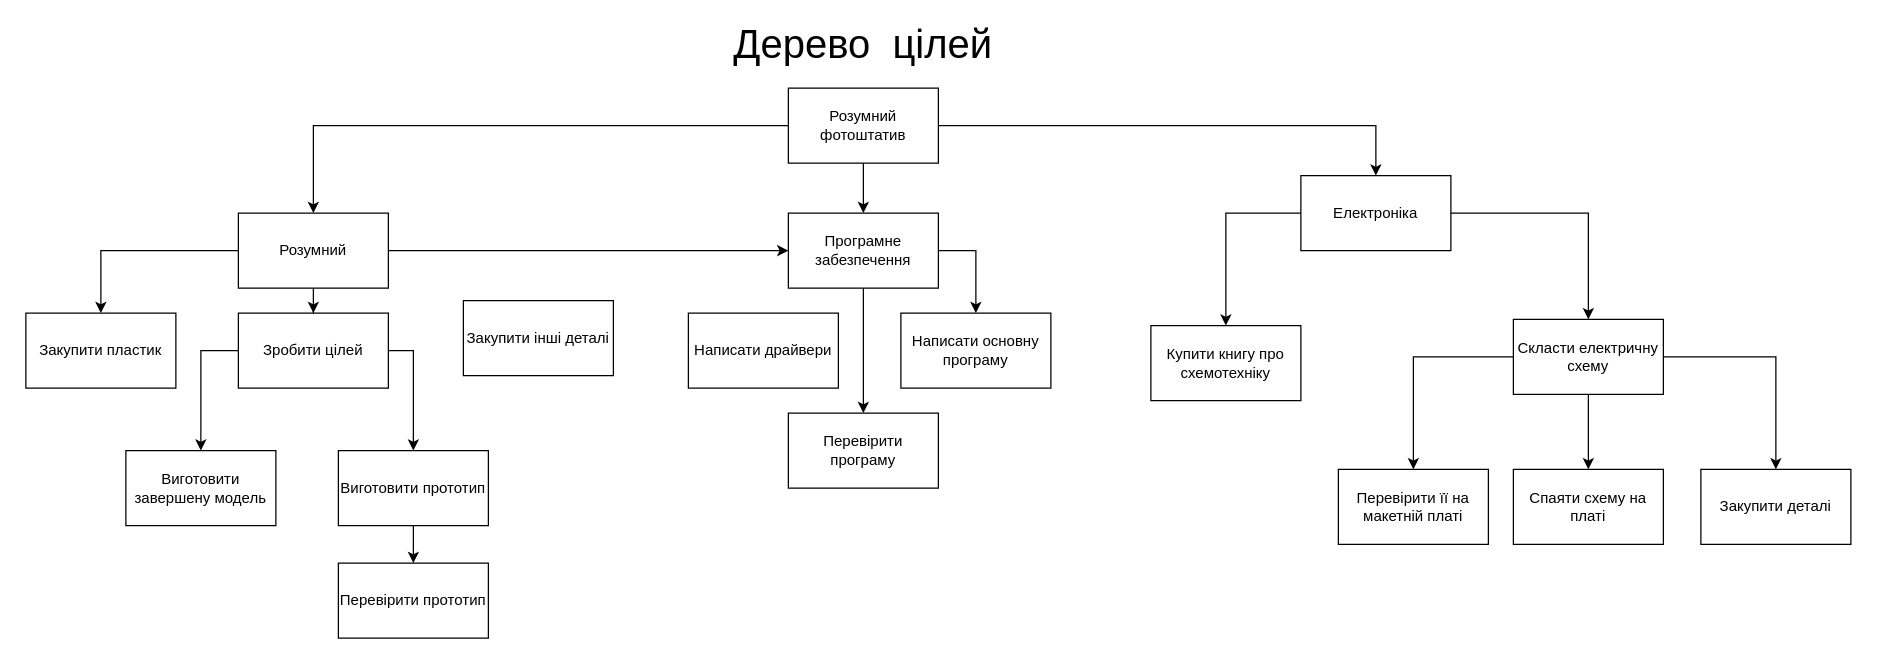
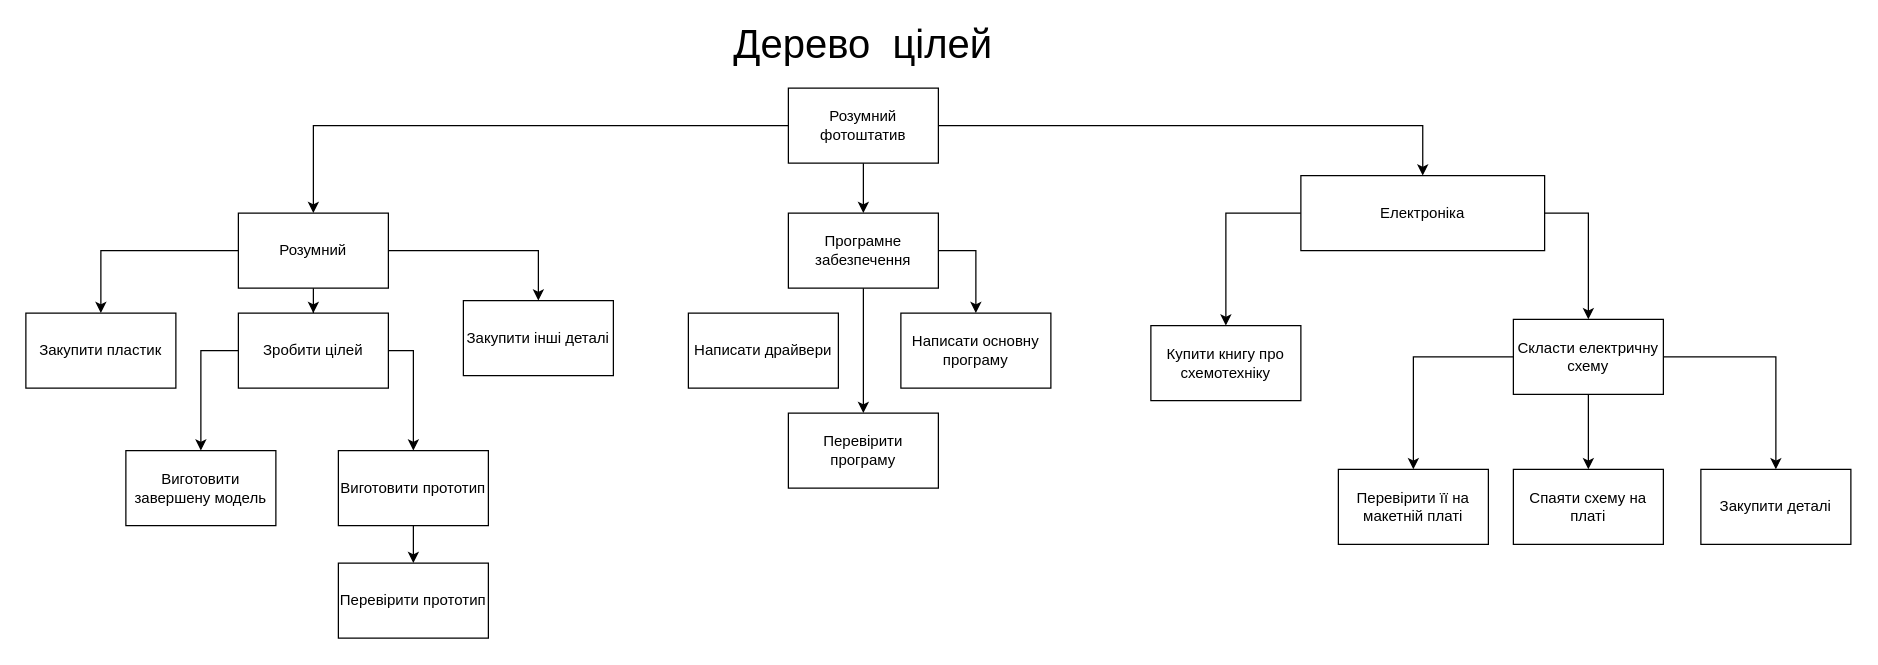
(1376, 213) -> (1423, 213)
(658, 251) -> (538, 271)
